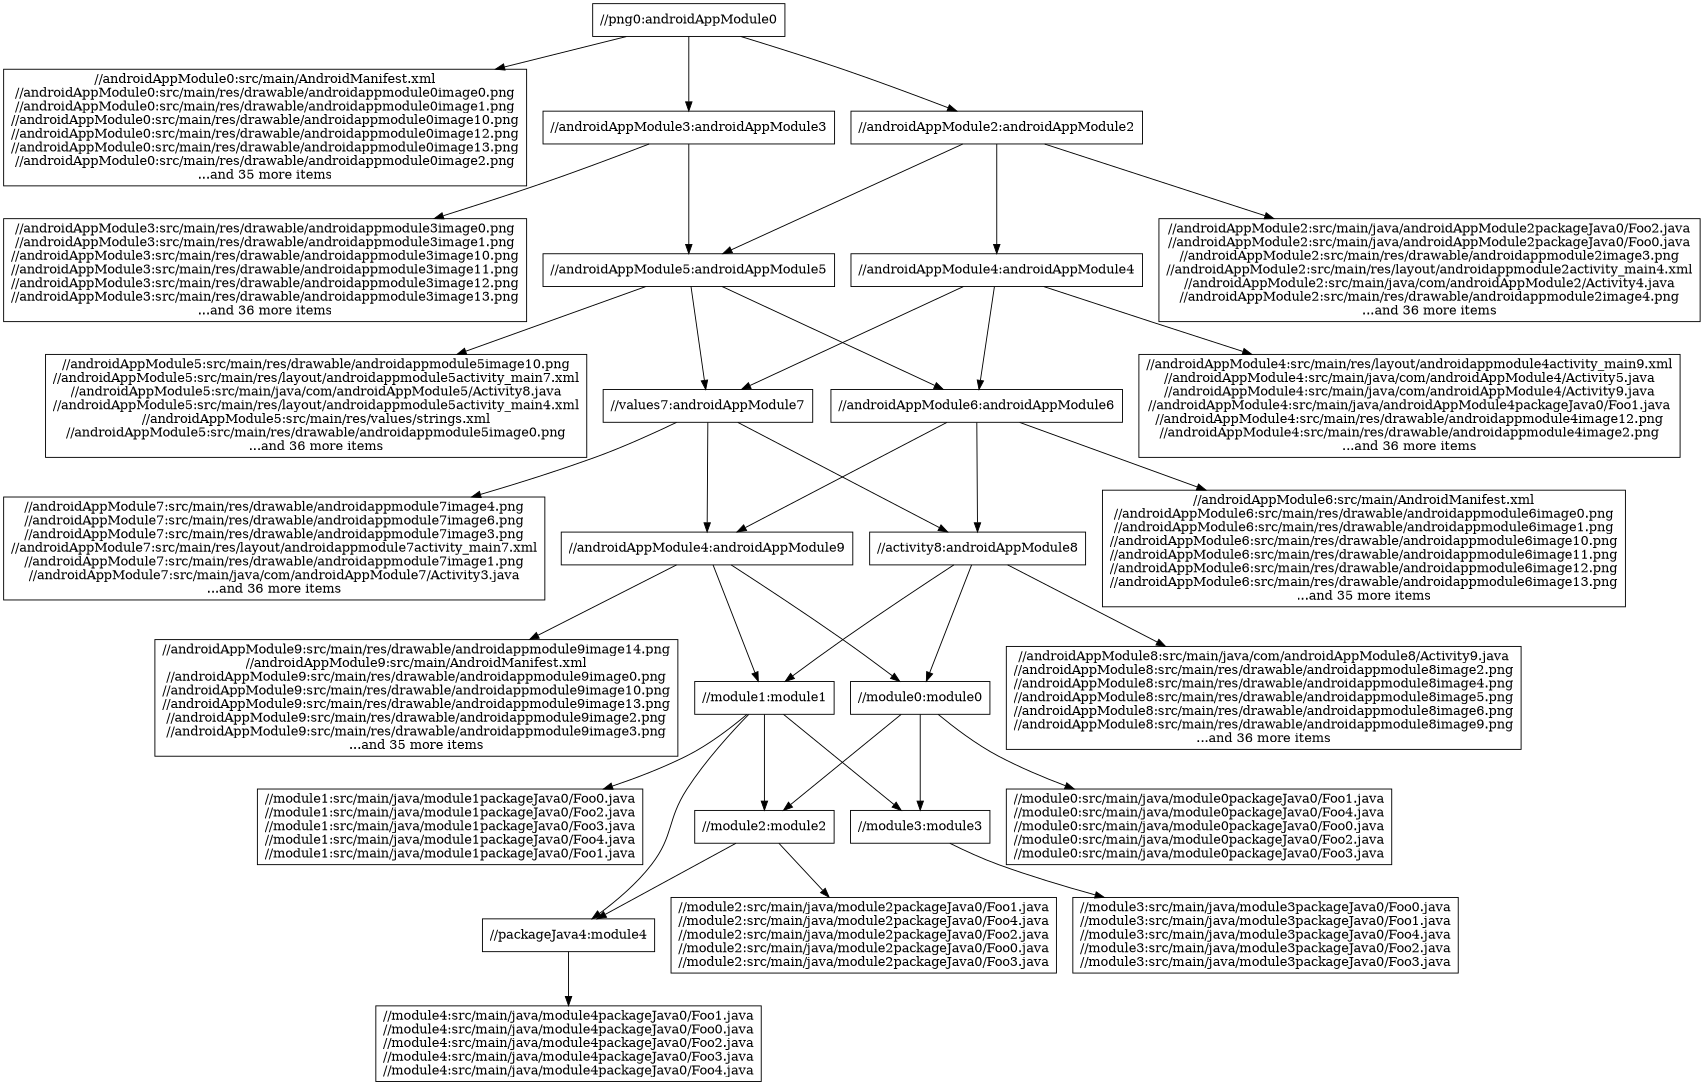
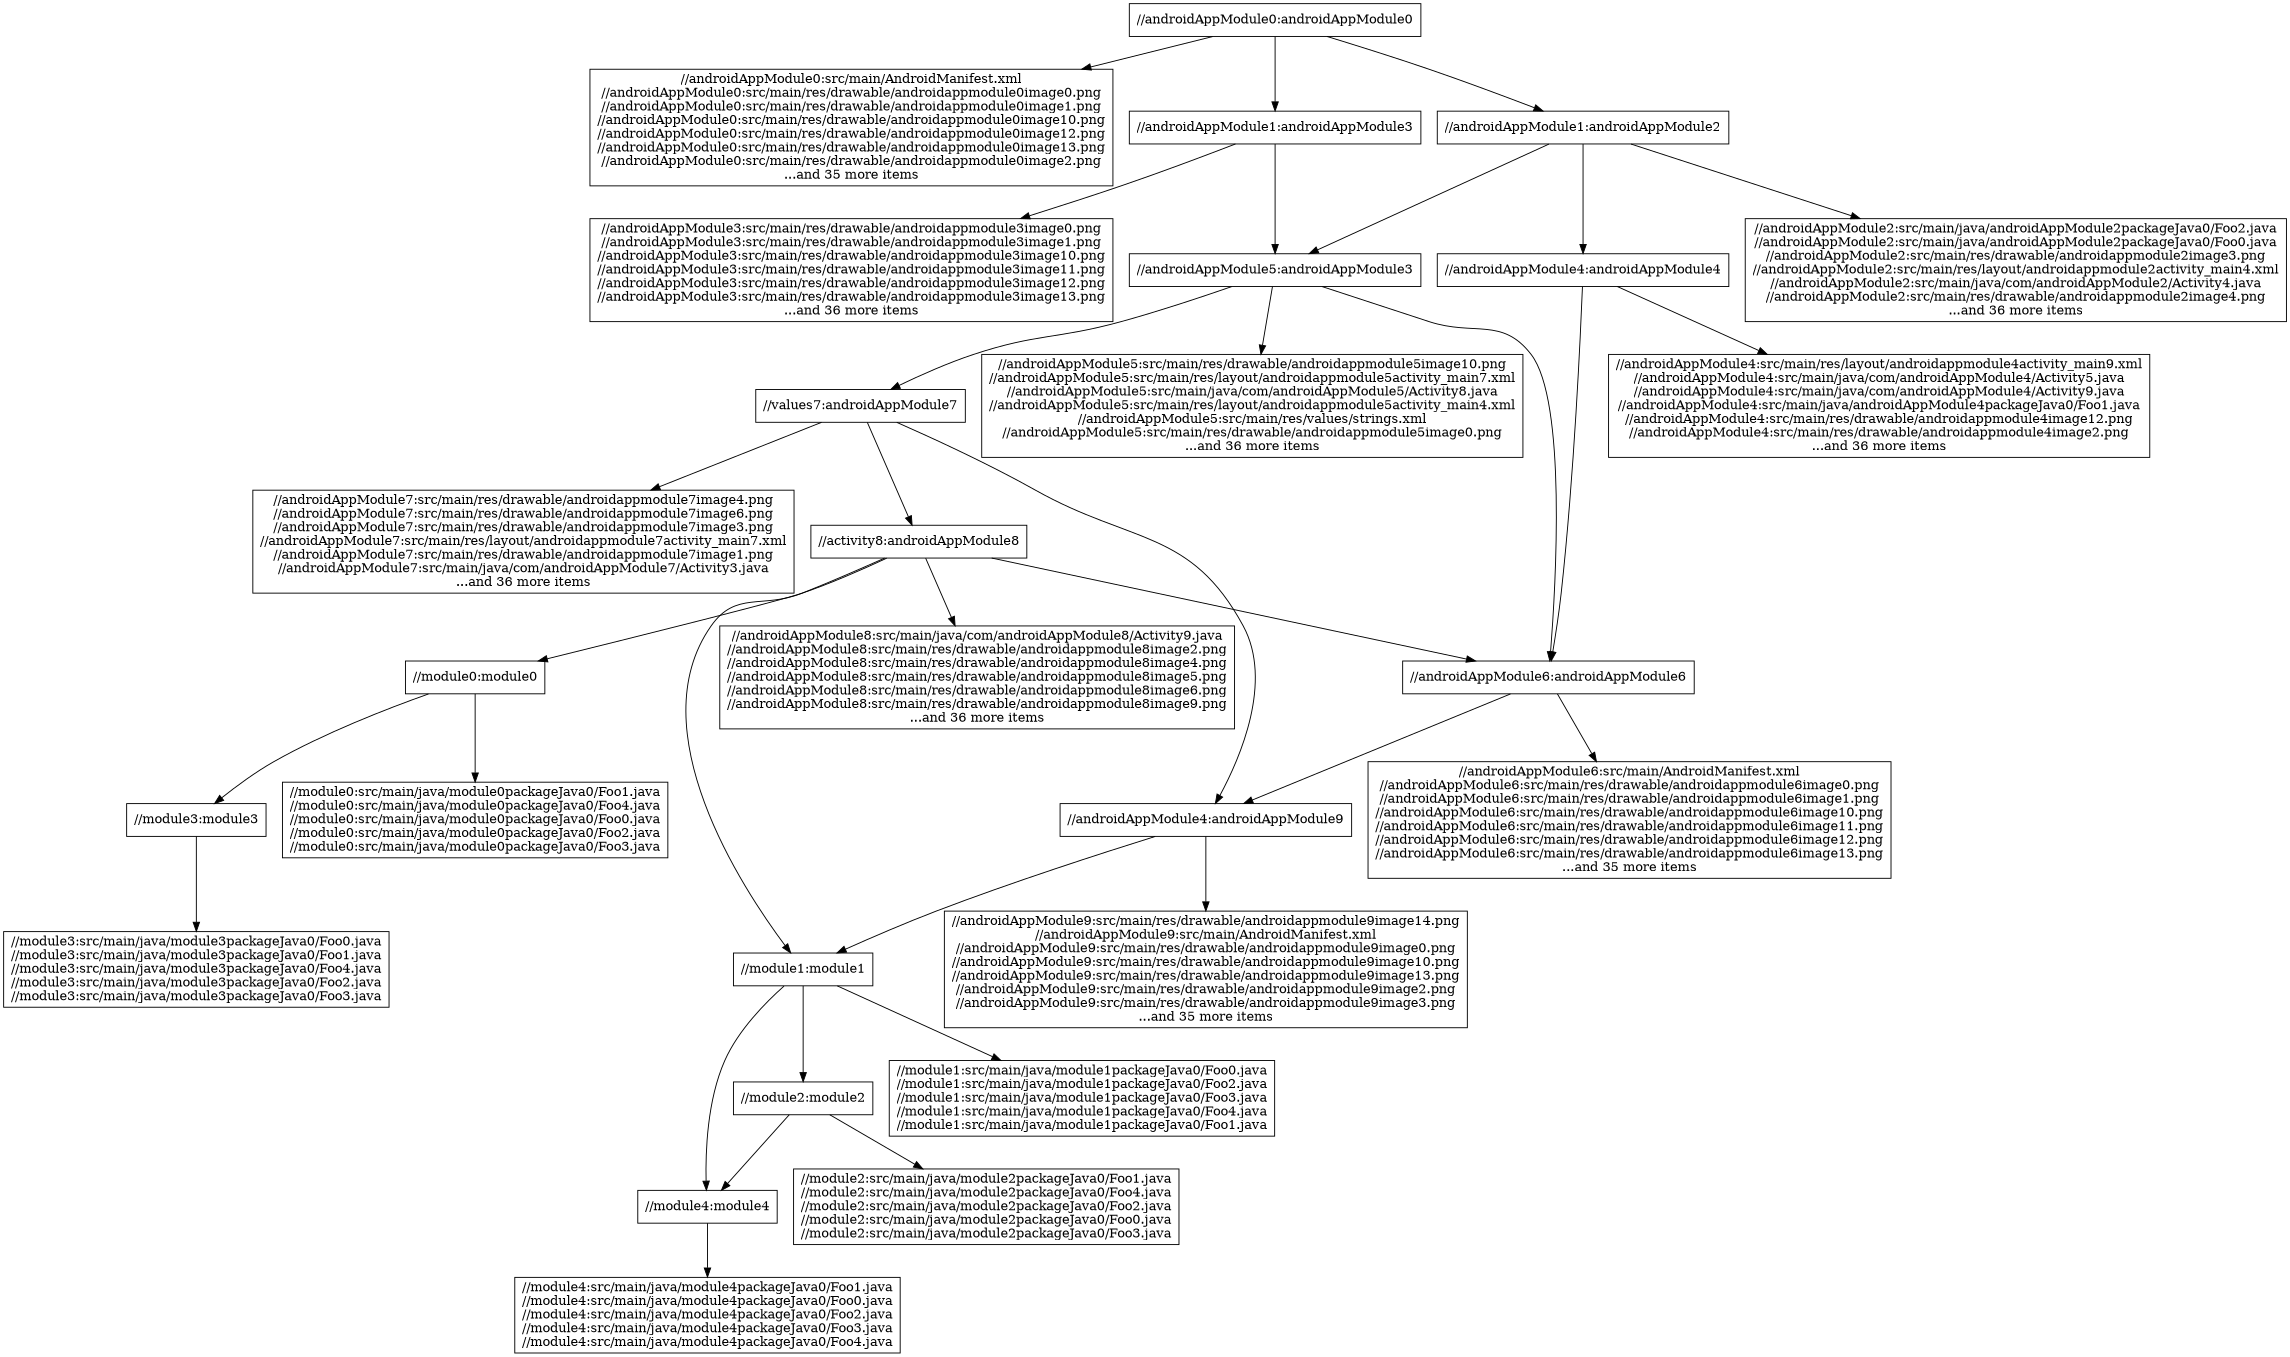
(689, 20) -> (1275, 20)
(689, 128) -> (1275, 128)
(997, 128) -> (1583, 128)
(689, 270) -> (1275, 270)
(857, 336) -> none
(977, 472) -> (1217, 606)
(813, 619) -> none
(836, 757) -> none
(849, 757) -> none
(569, 935) -> (707, 1207)
